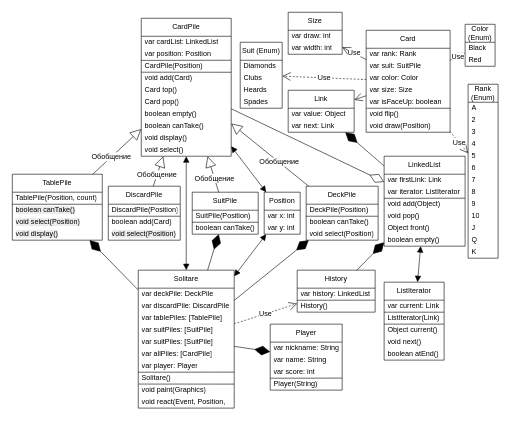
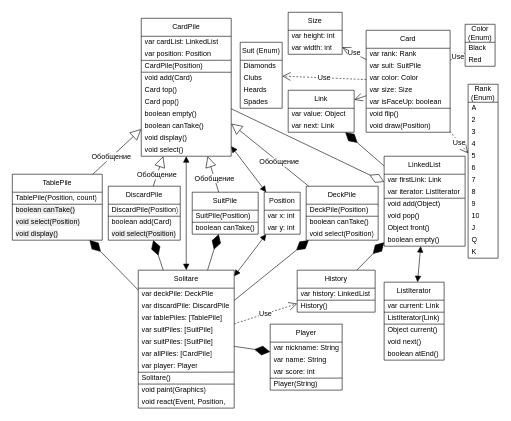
(314, 36) -> (316, 36)
none -> (160, 262)
